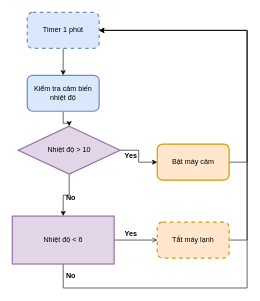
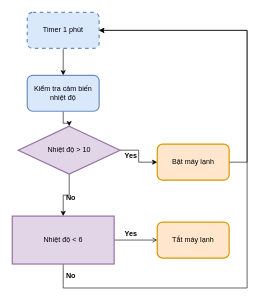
(194, 162) -> (194, 162)
(194, 240) -> (194, 240)
(231, 240) -> none
